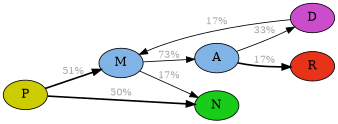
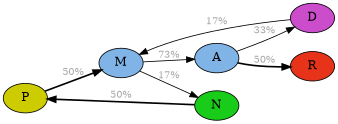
(265, 60) -> (265, 60)
(73, 72) -> (73, 72)
(117, 100) -> (125, 102)
